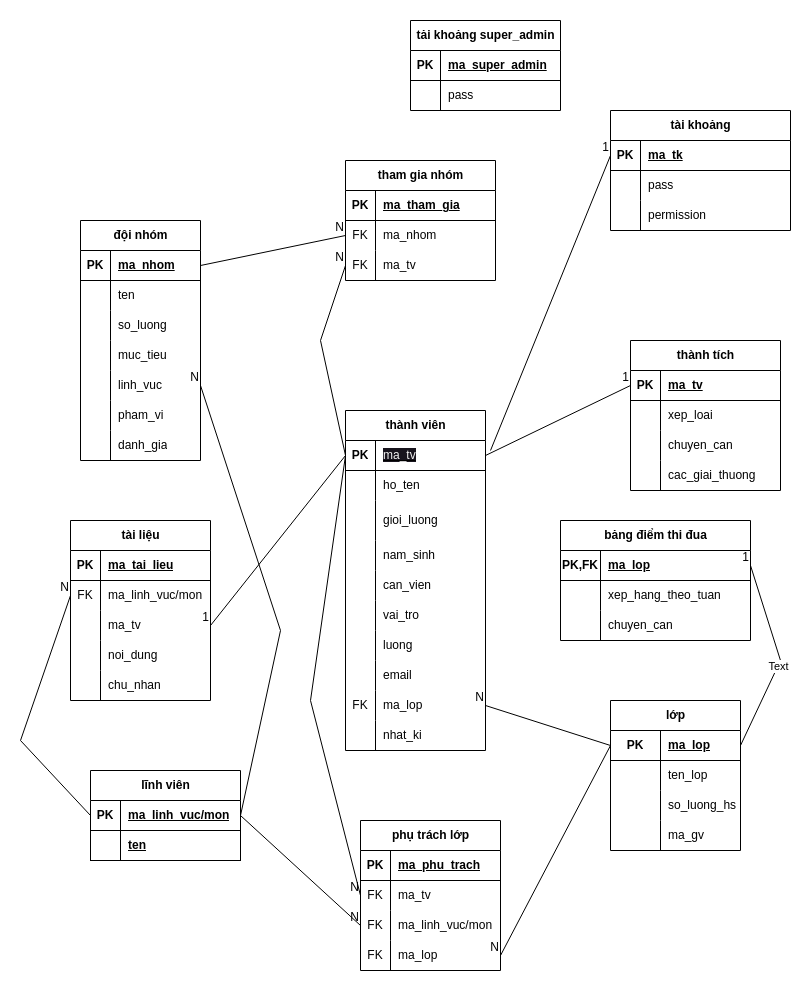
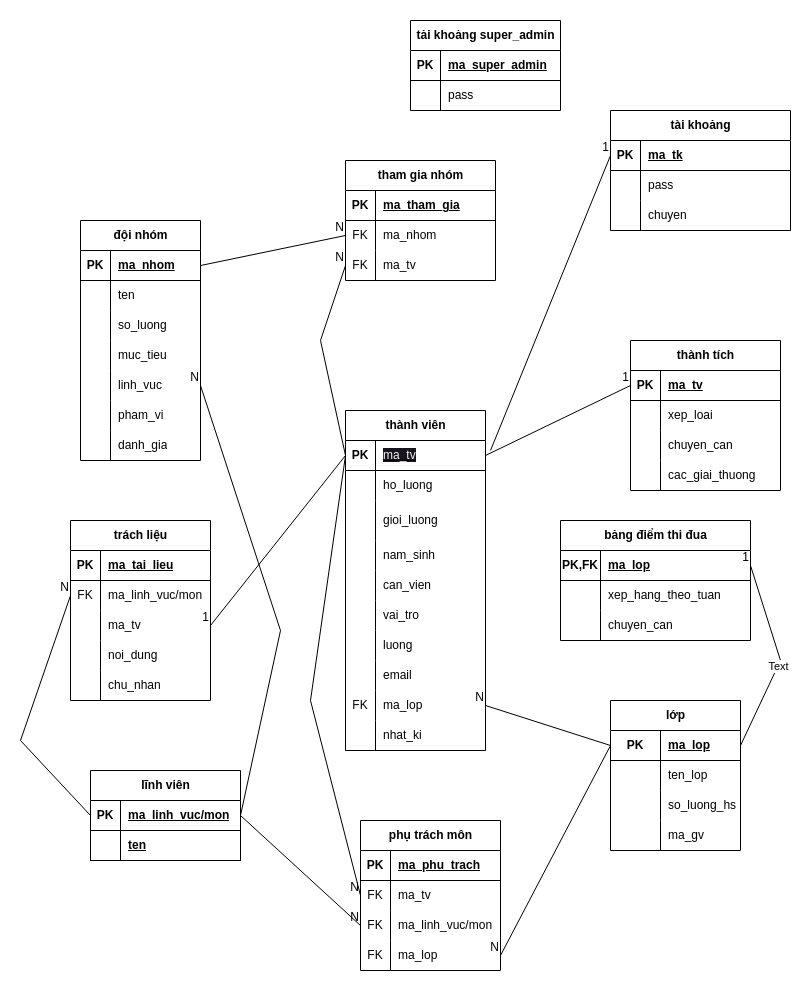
(679, 216) -> (669, 216)
(404, 486) -> (409, 486)
(141, 536) -> (141, 536)
(431, 836) -> (431, 836)
